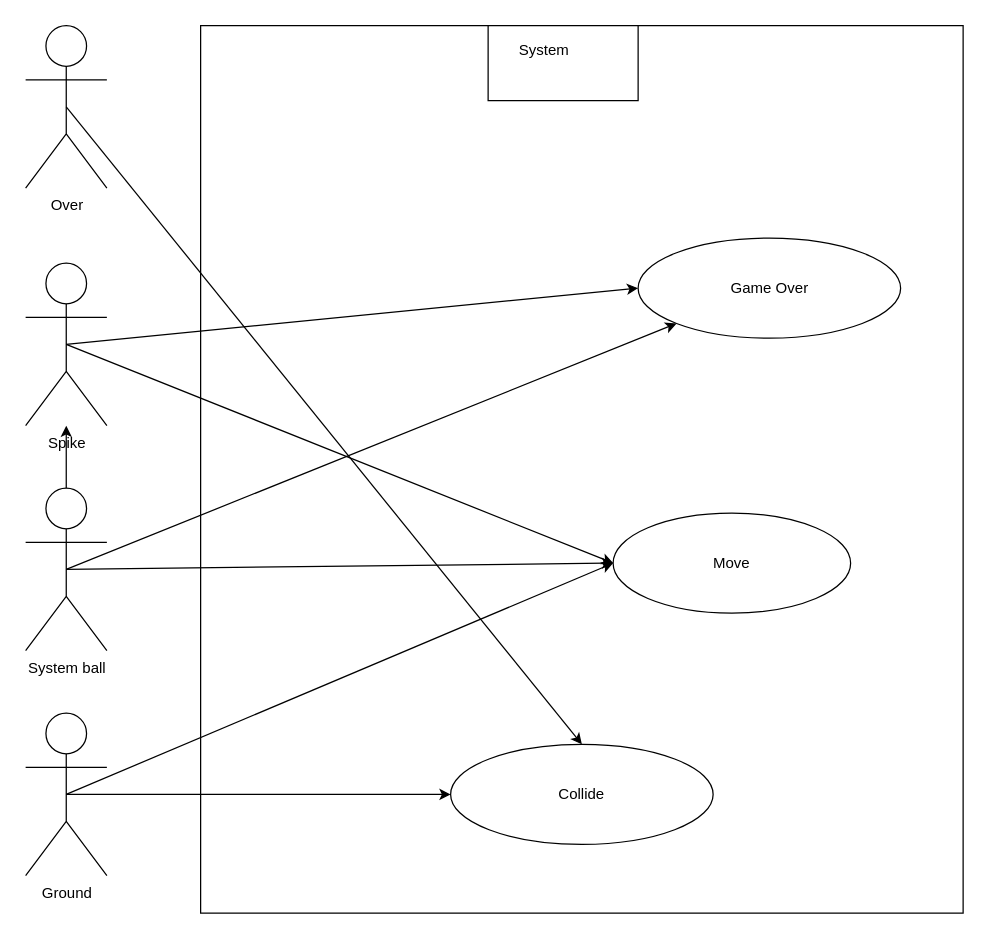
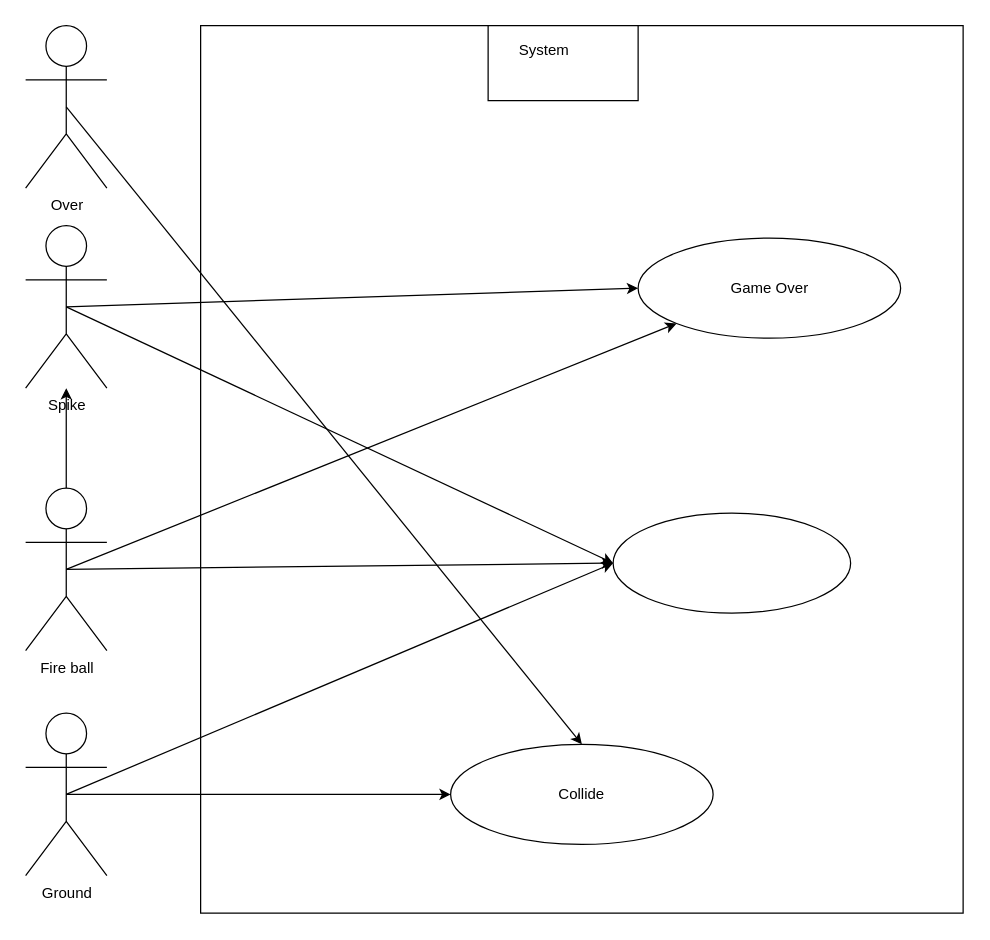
(66, 344) -> (66, 307)
(732, 563) -> none
(68, 668) -> (68, 668)
